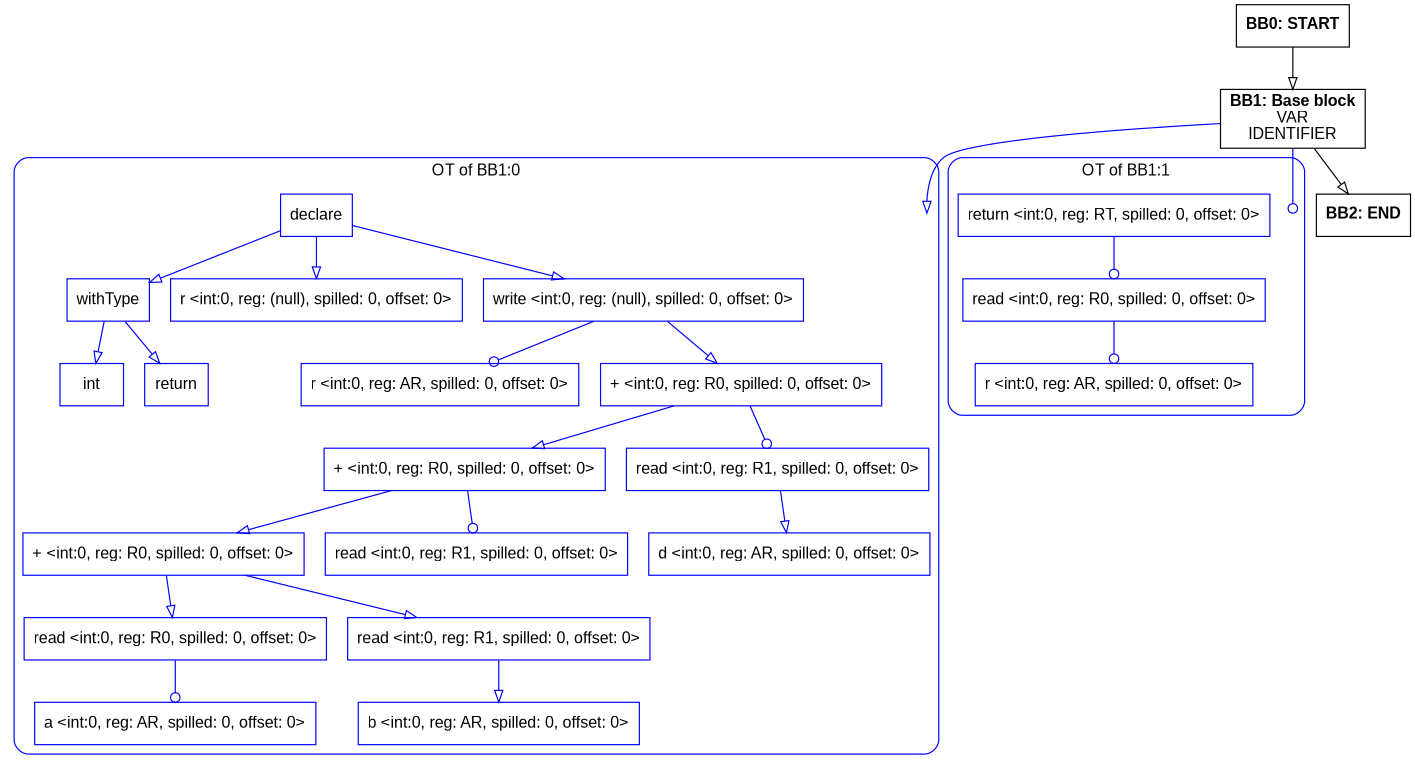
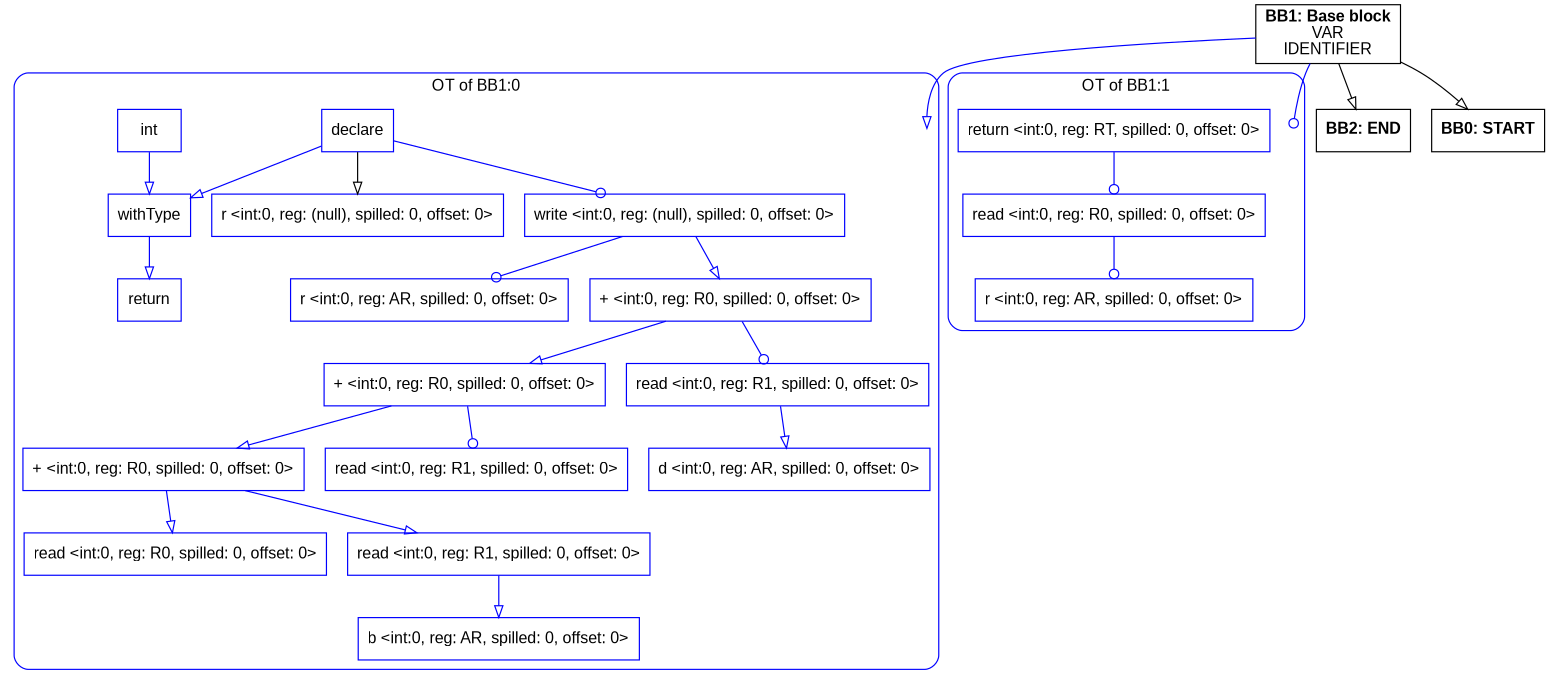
(1293, 62) -> (1431, 80)
(452, 251) -> (495, 166)
(316, 252) -> (358, 167)
(101, 337) -> (149, 167)
(175, 723) -> none
